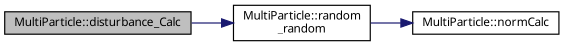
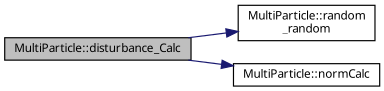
(386, 23) -> (205, 62)
